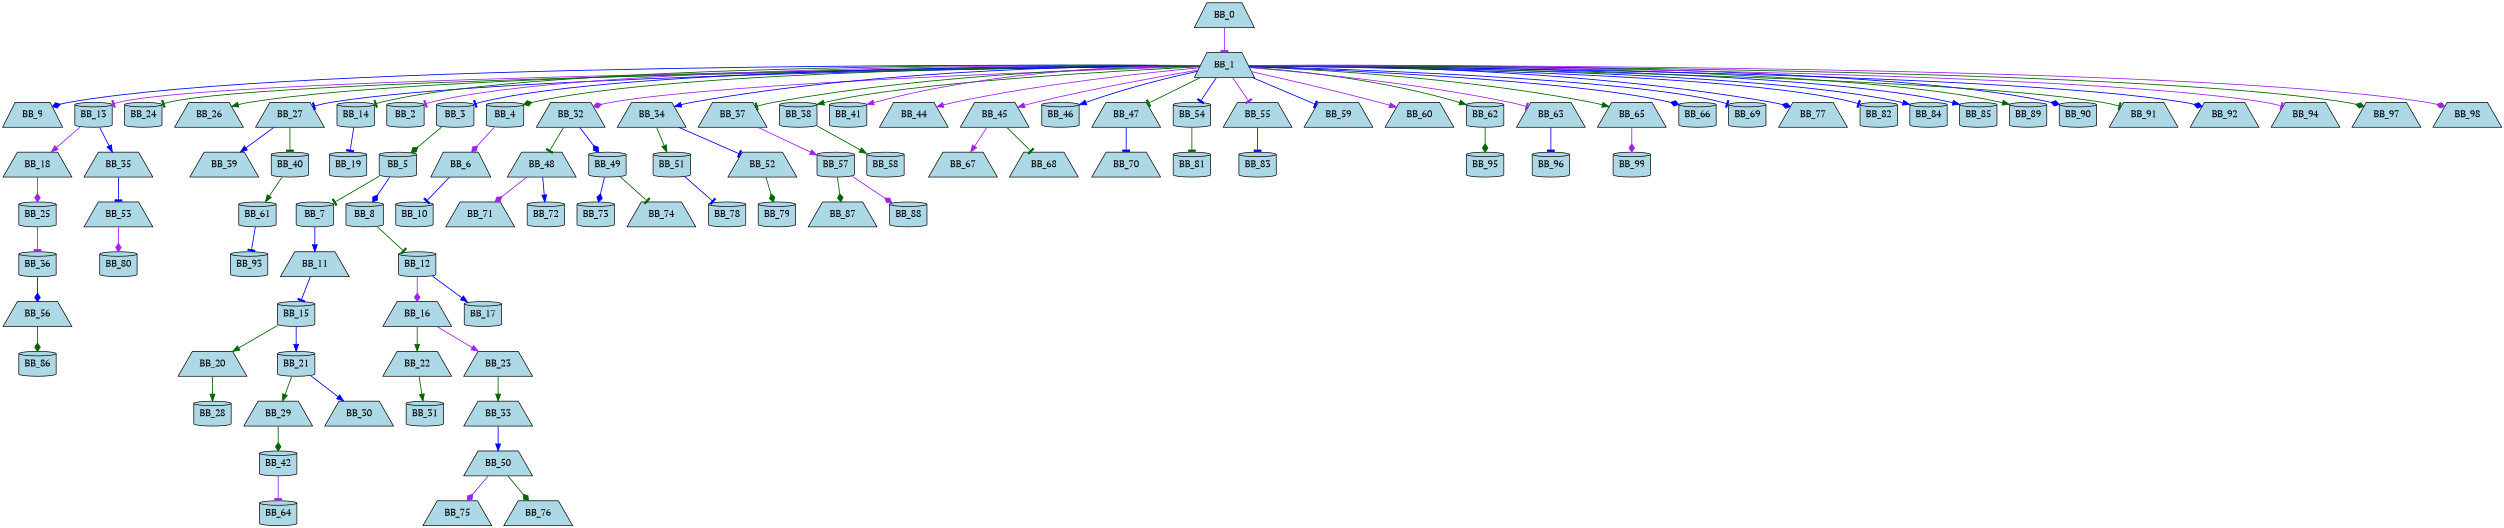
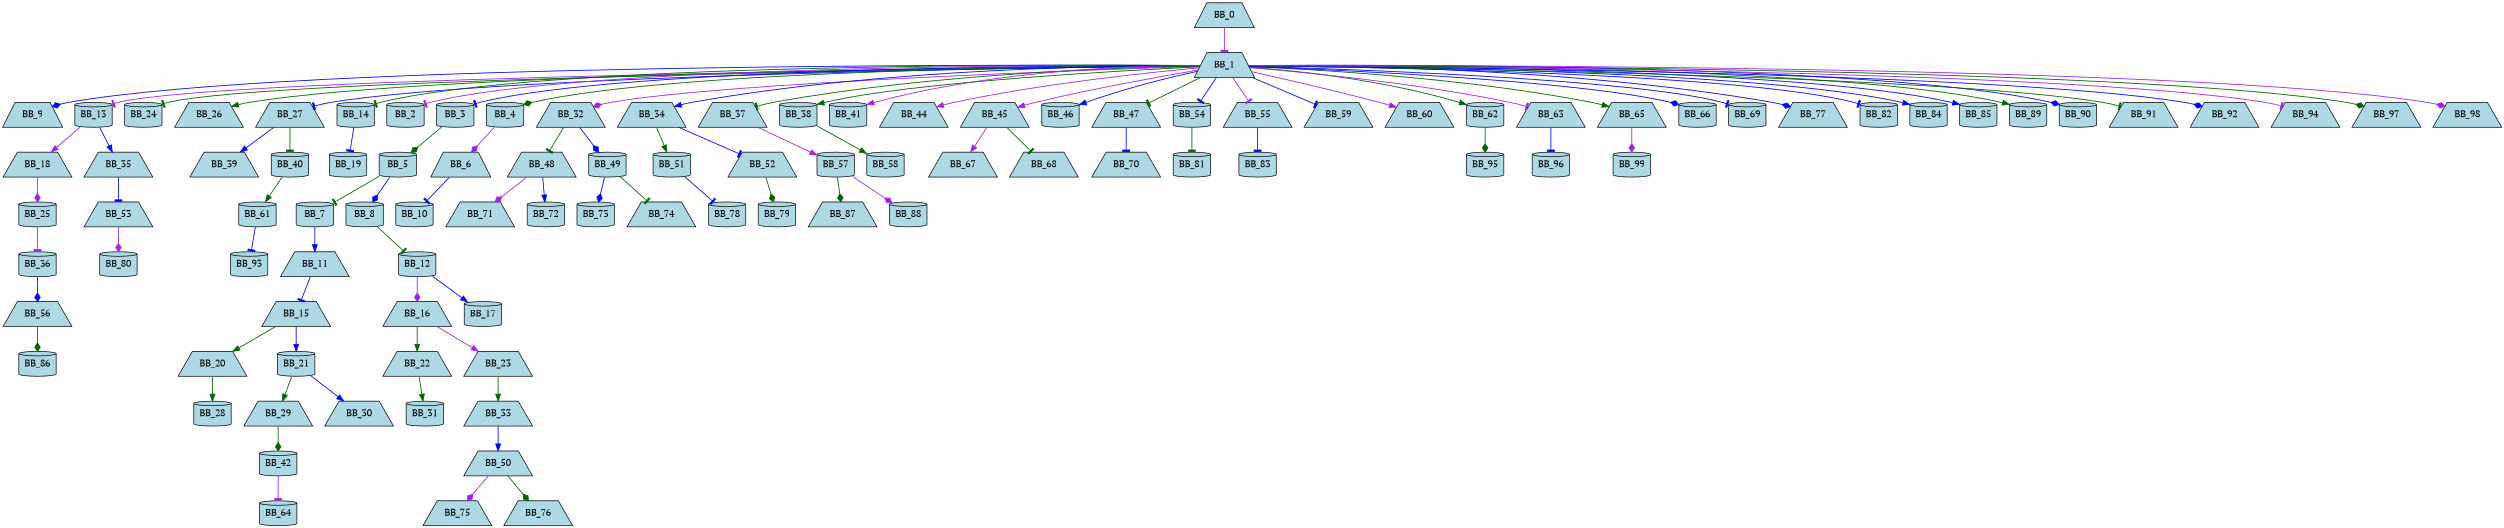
(296, 314) -> (296, 314)
